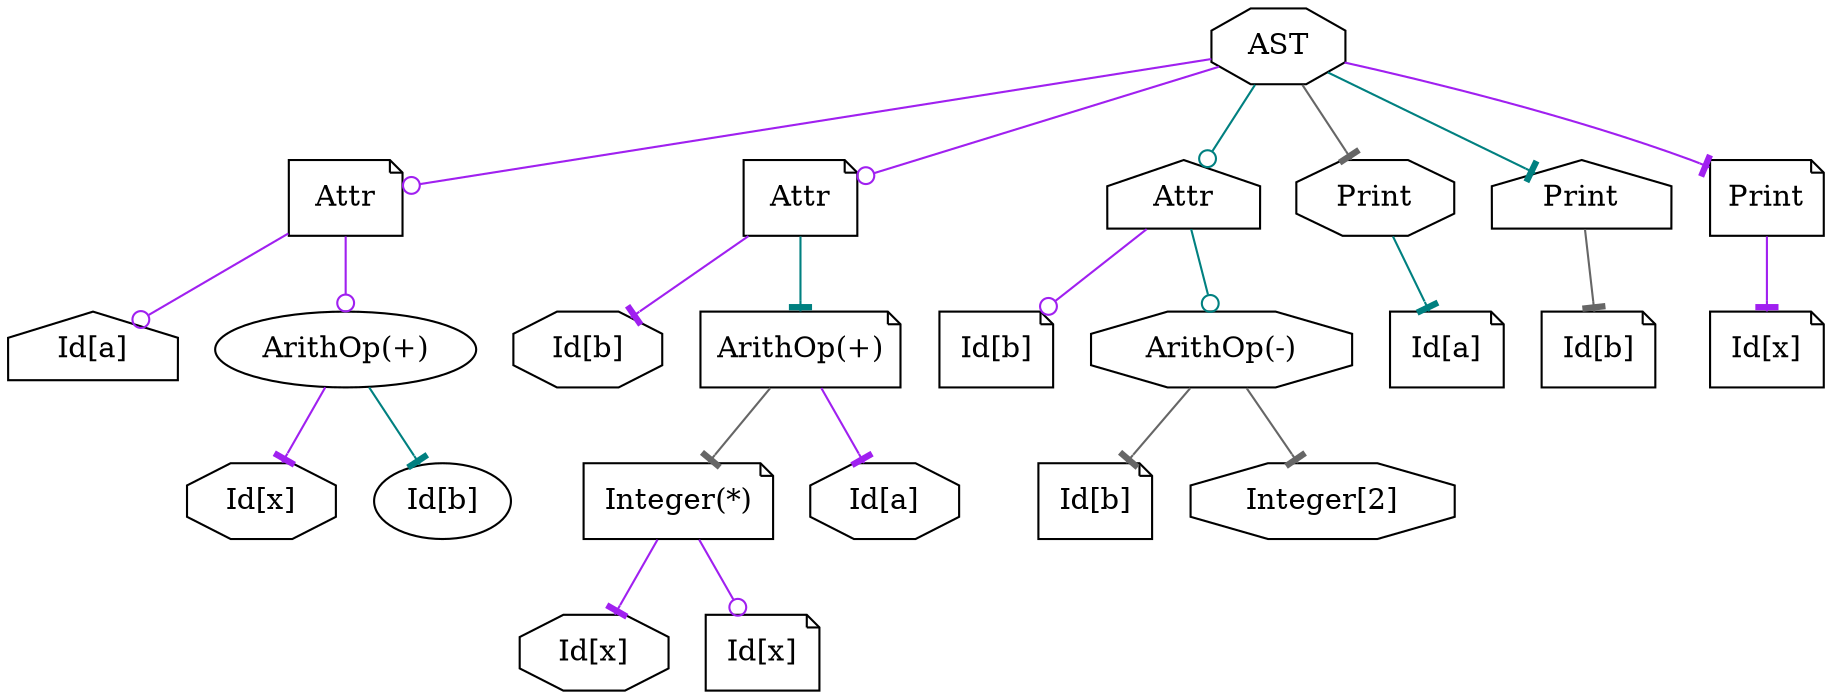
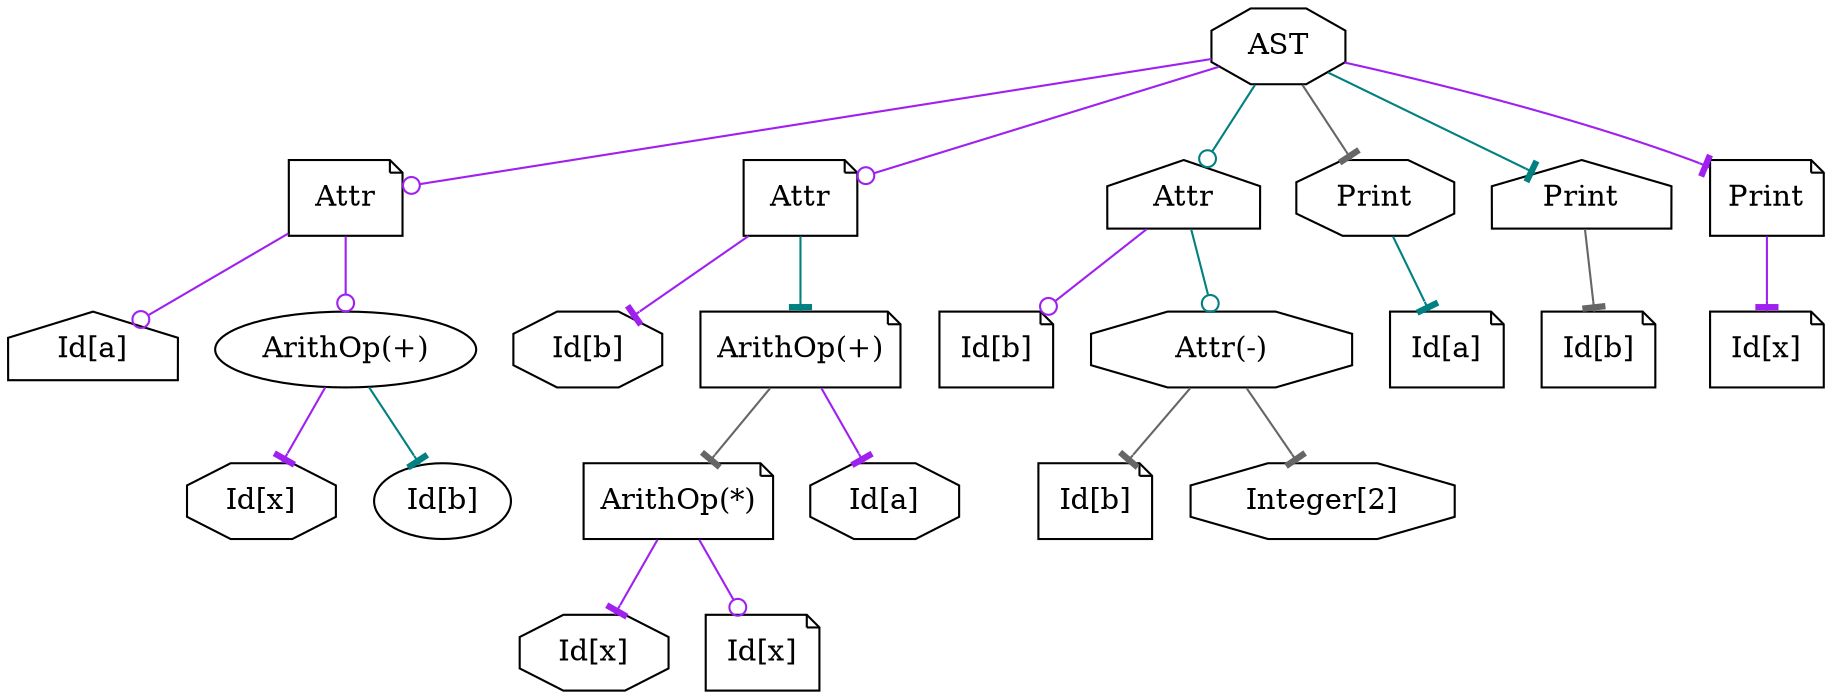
(1222, 350) -> (1222, 350)
(678, 501) -> (678, 501)
